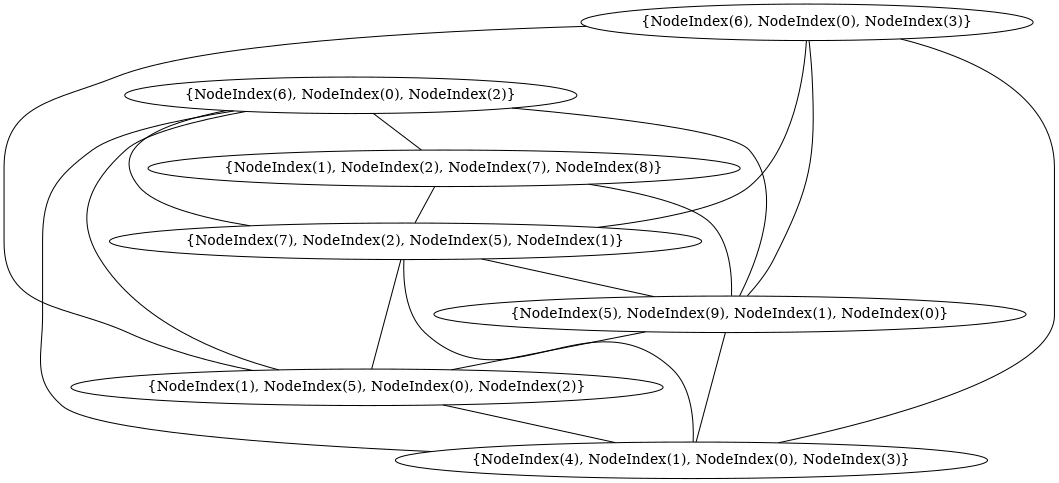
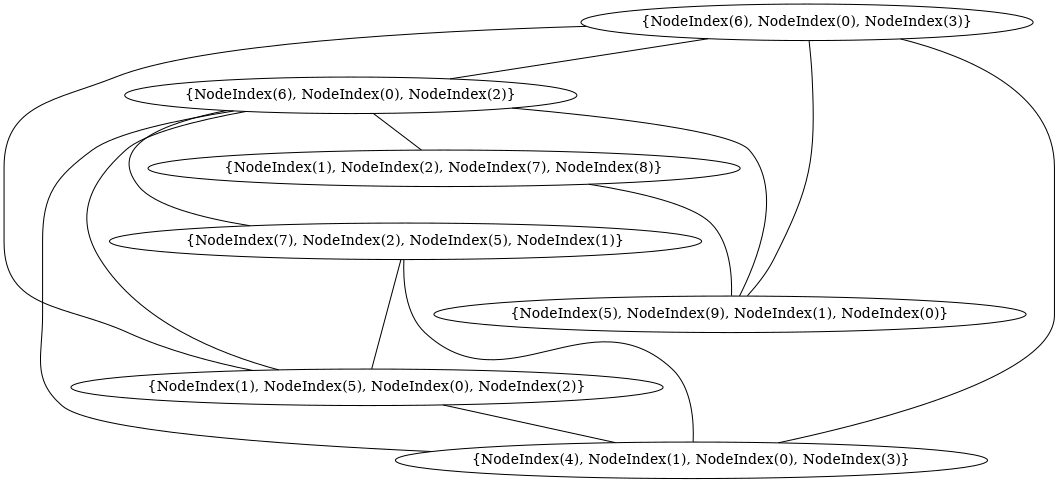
(750, 186) -> (579, 59)
(425, 205) -> none
(568, 278) -> none
(548, 351) -> none
(711, 387) -> none
